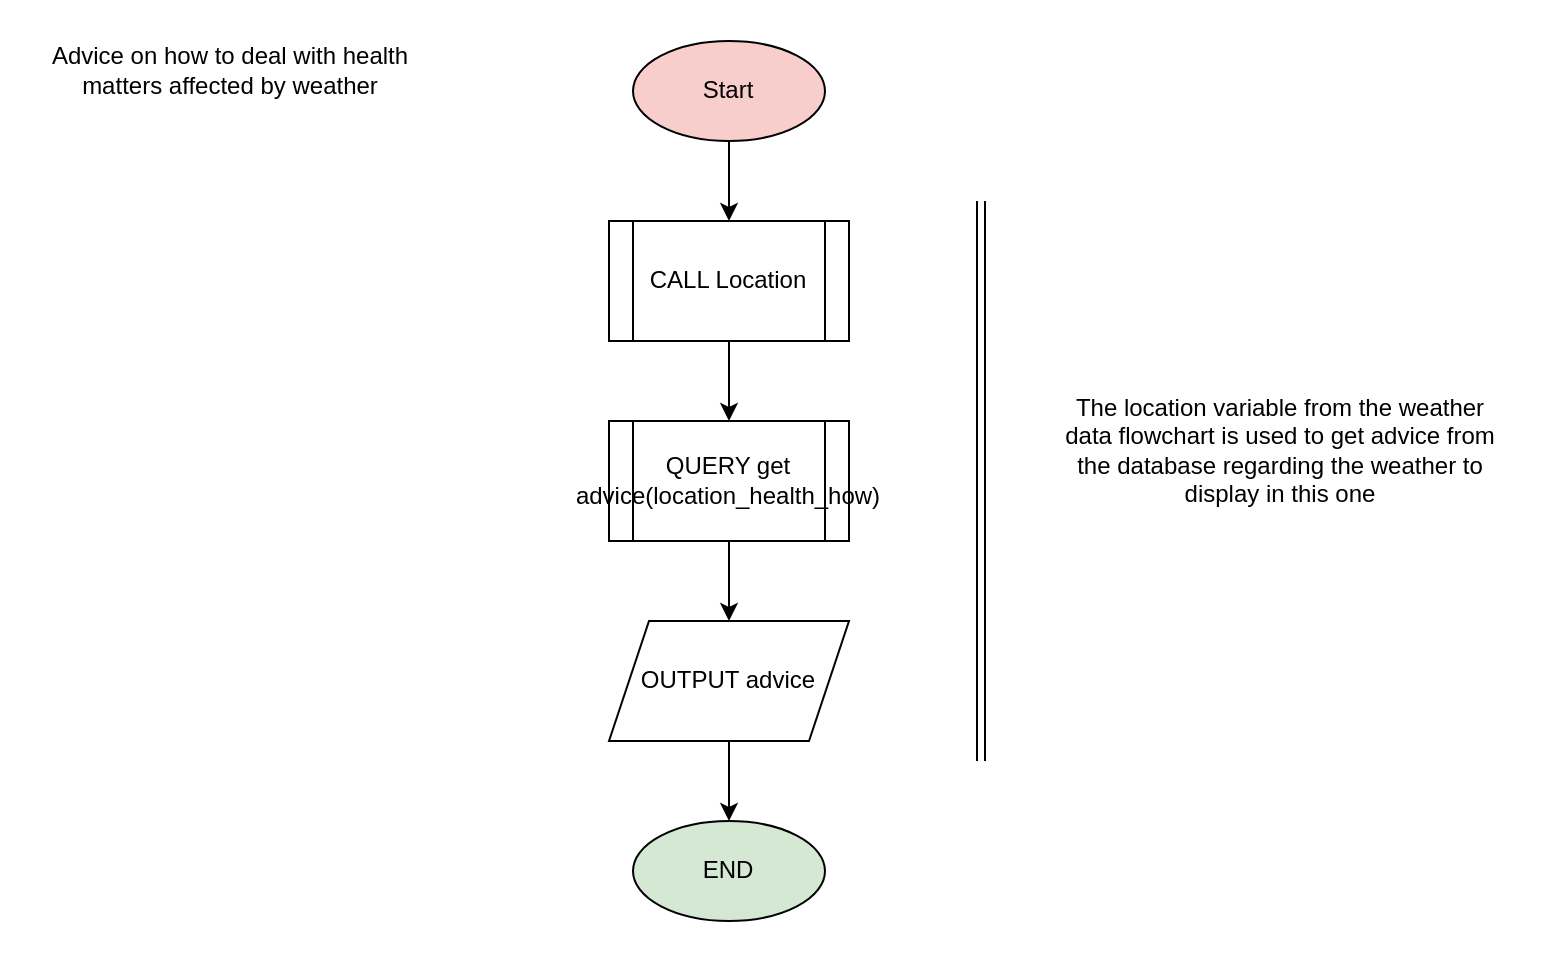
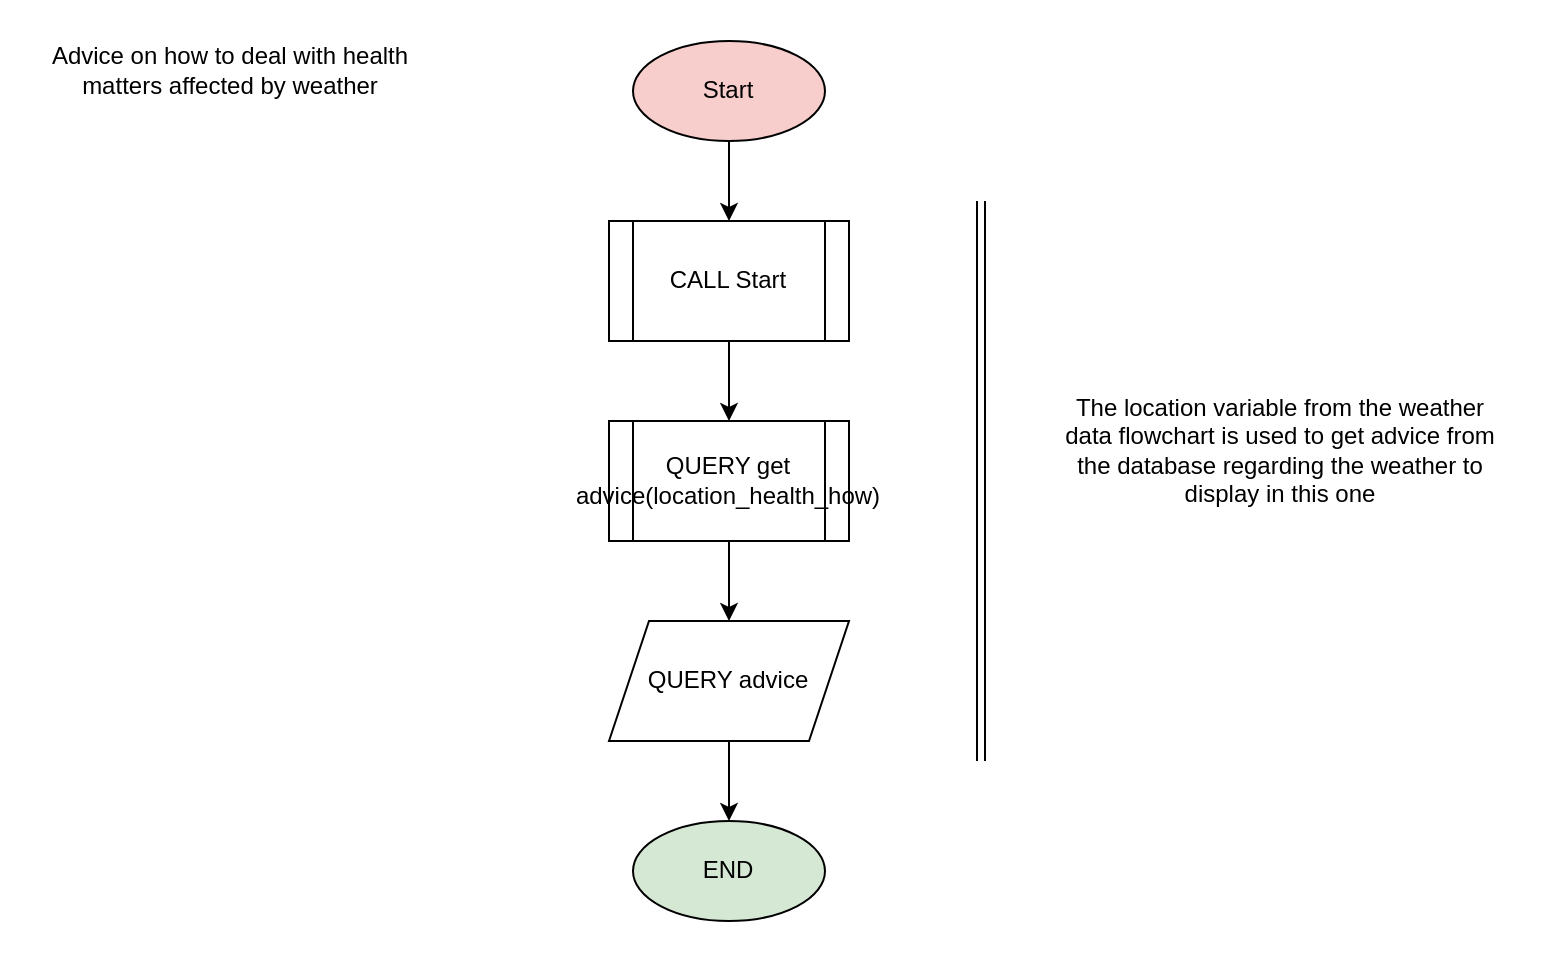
(729, 281) -> (729, 281)
(729, 681) -> (729, 681)
